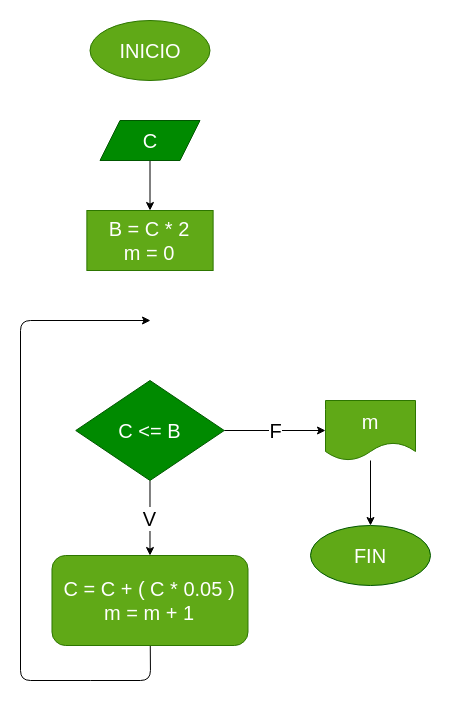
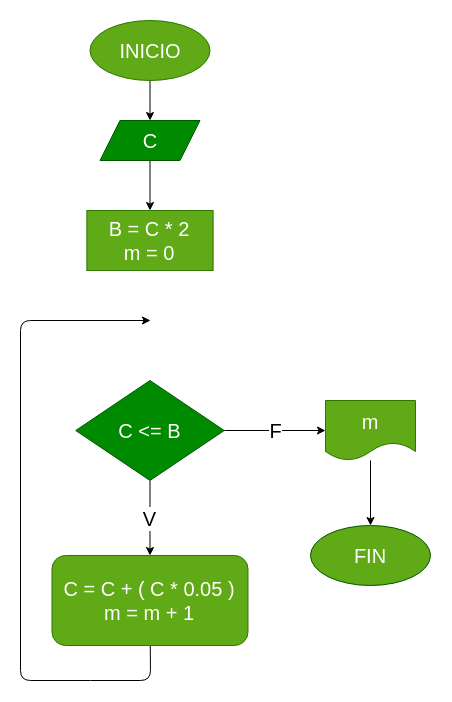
none -> (150, 97)
